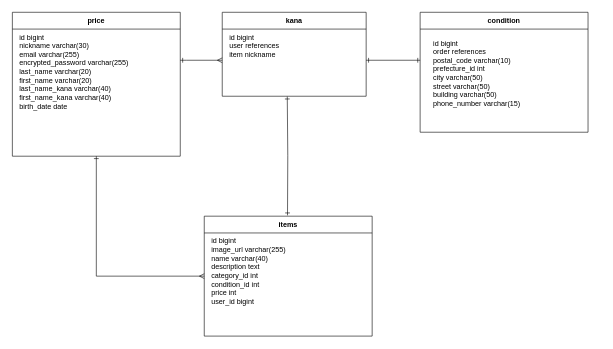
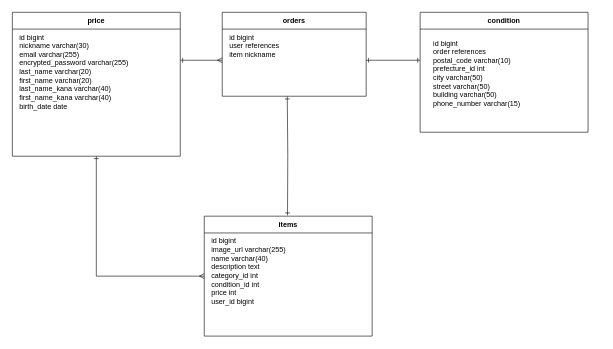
(294, 21) -> (294, 21)
